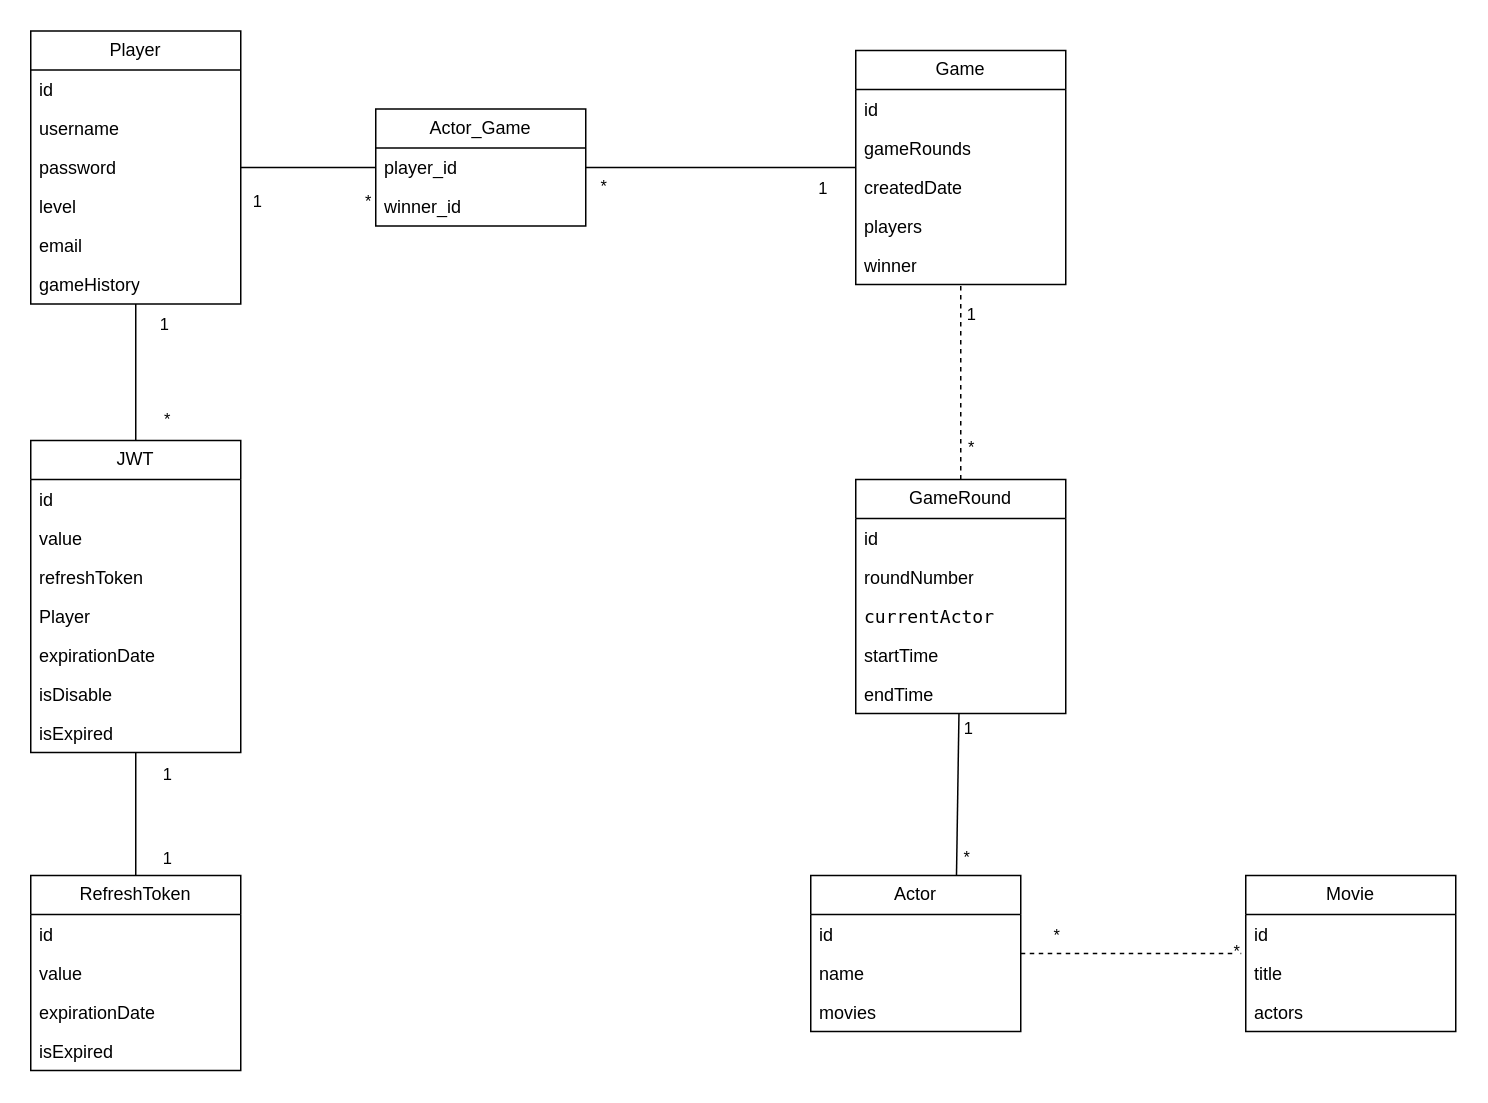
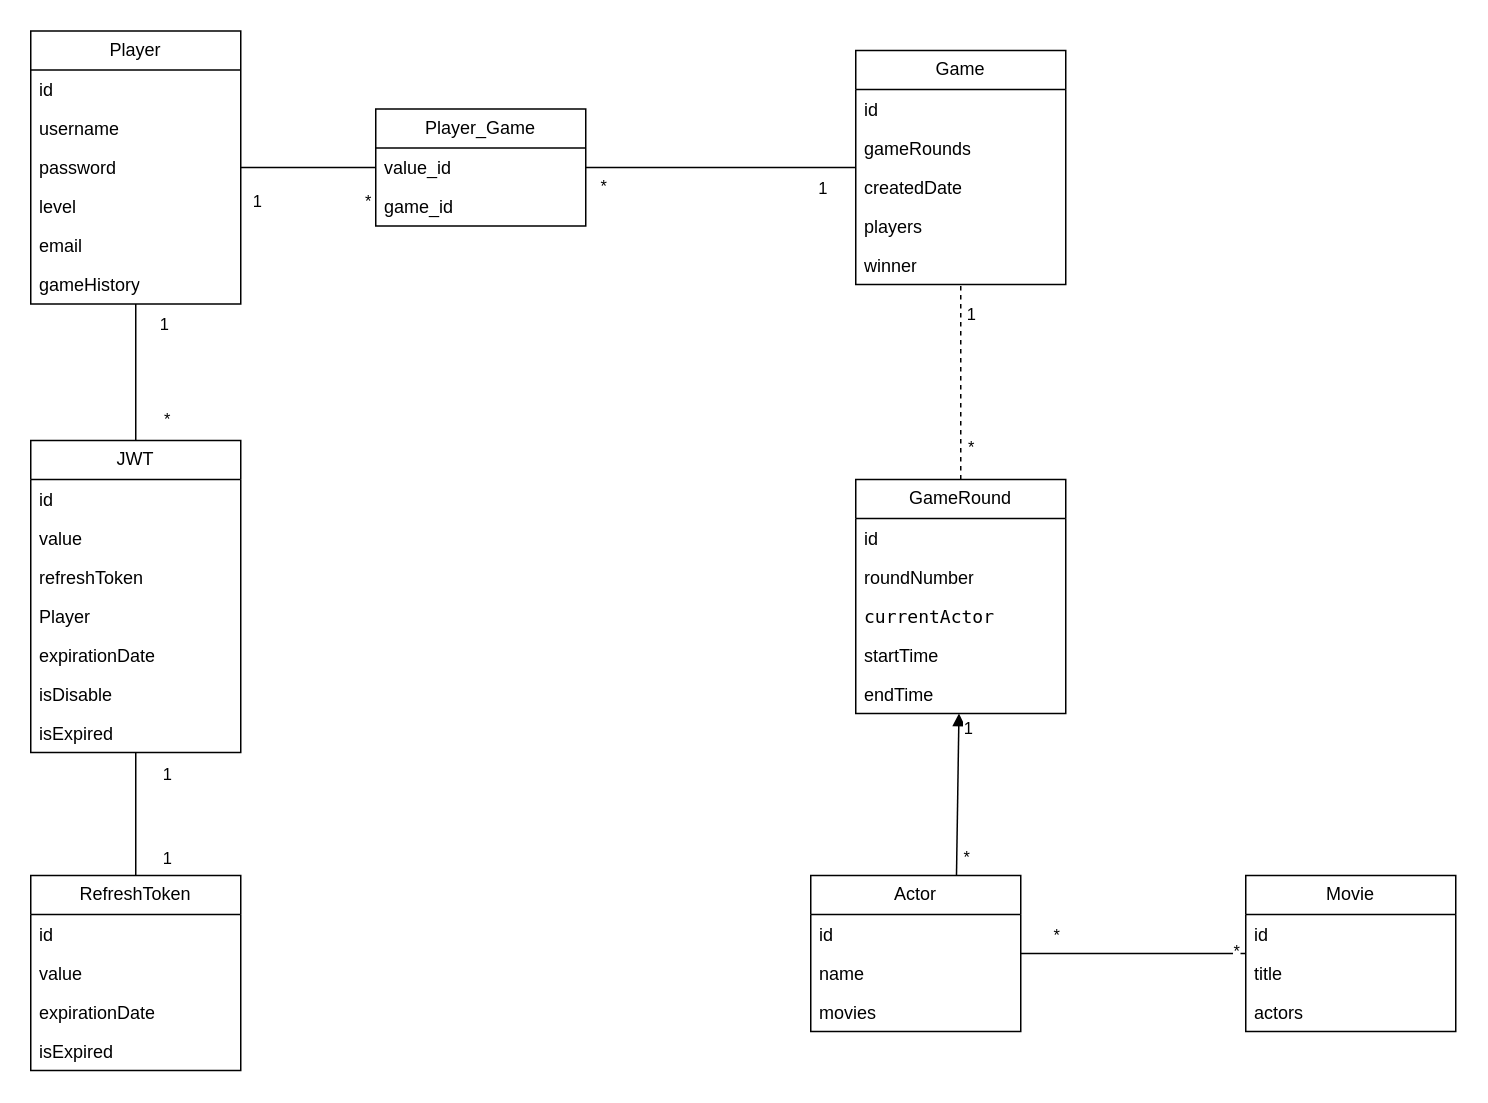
(481, 128) -> (481, 128)
(425, 169) -> (420, 169)
(425, 208) -> (418, 208)
(959, 721) -> (959, 726)
(1134, 953) -> (1134, 953)
